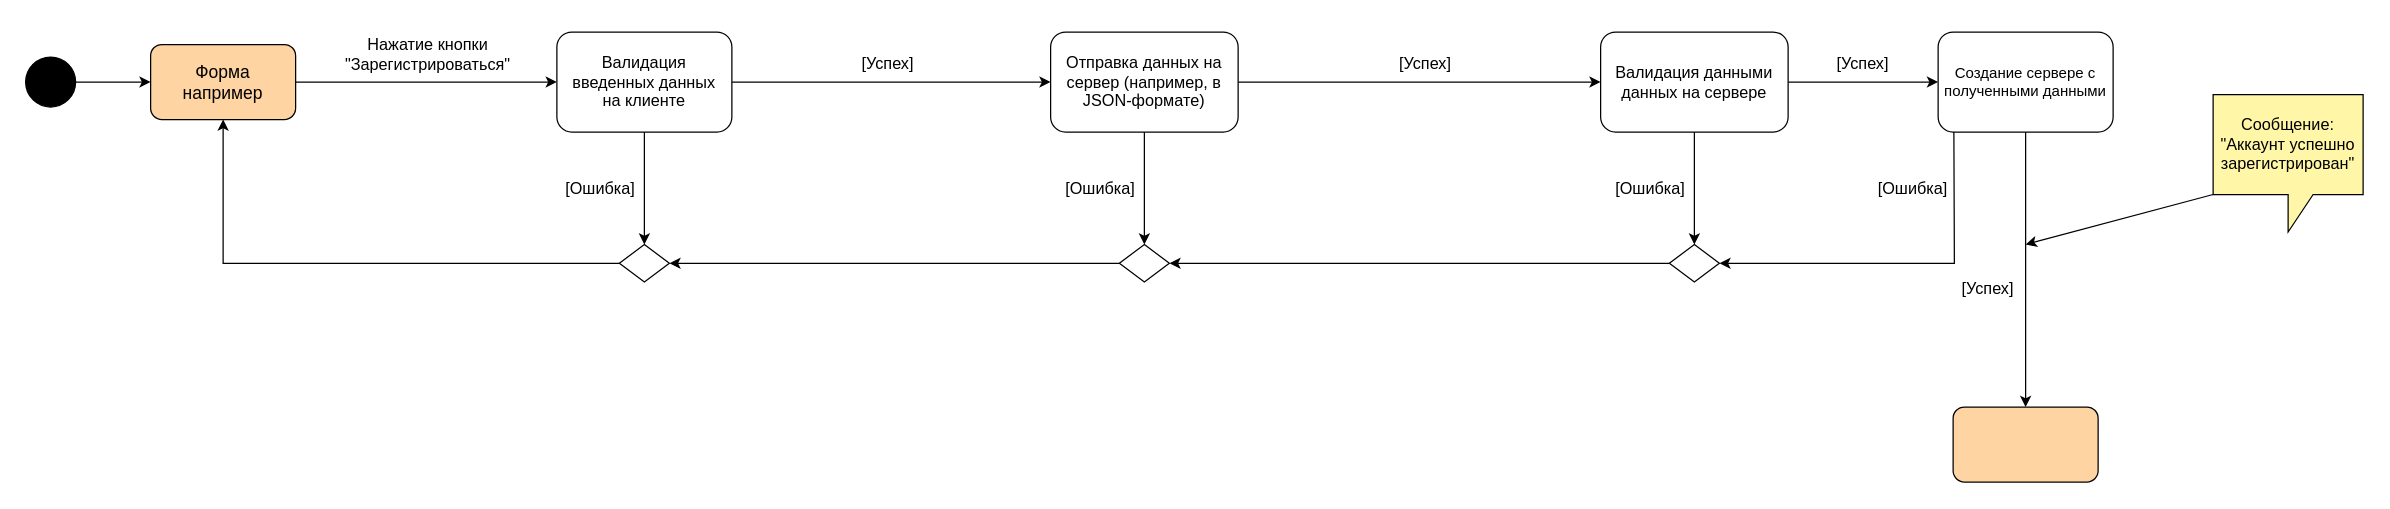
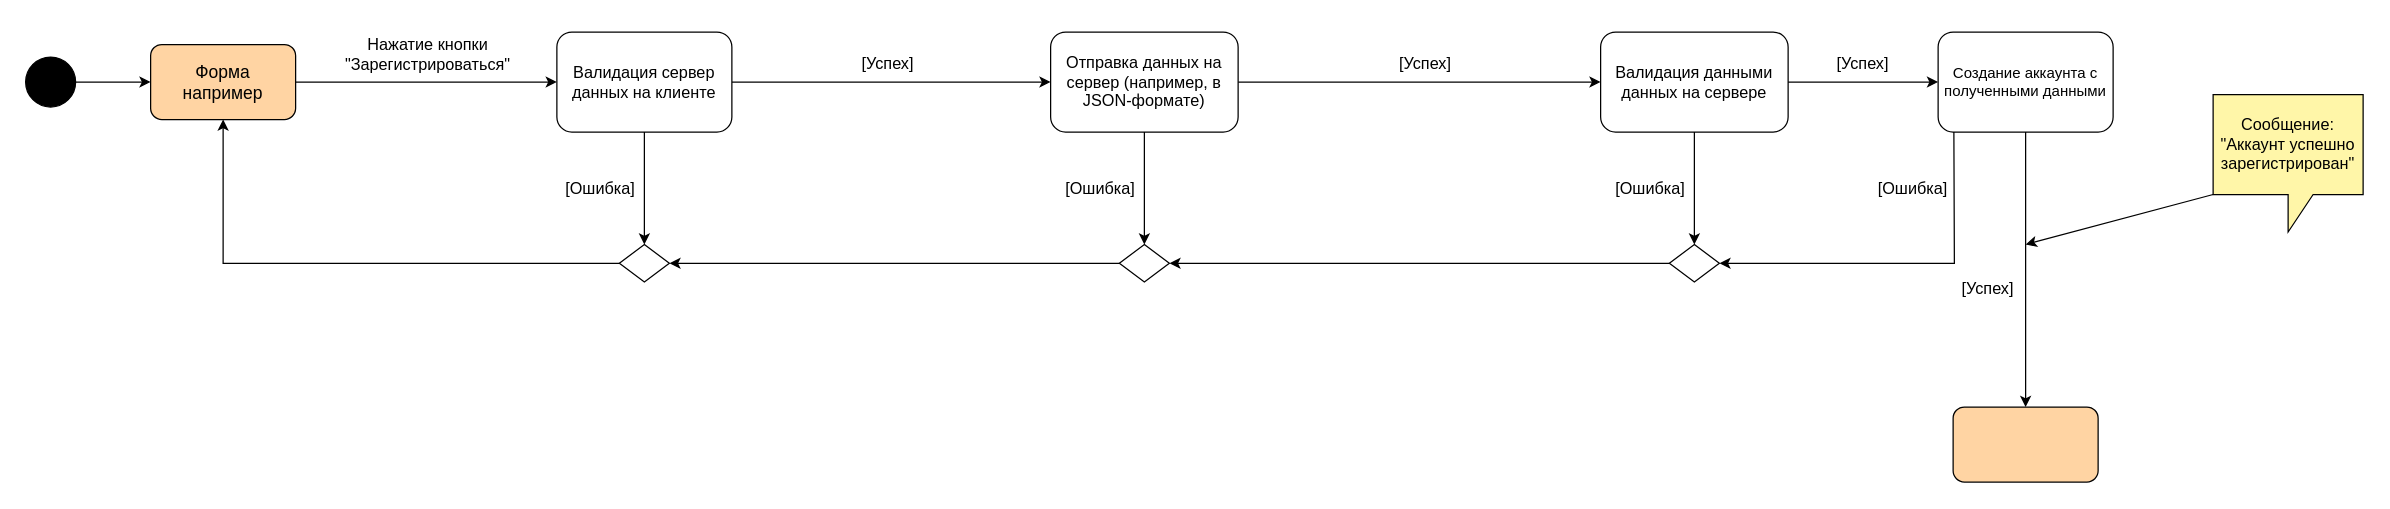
(644, 82) -> (644, 82)
(2026, 82) -> (2026, 82)
